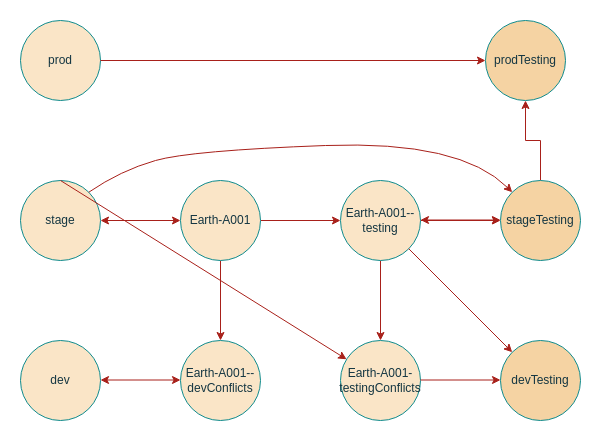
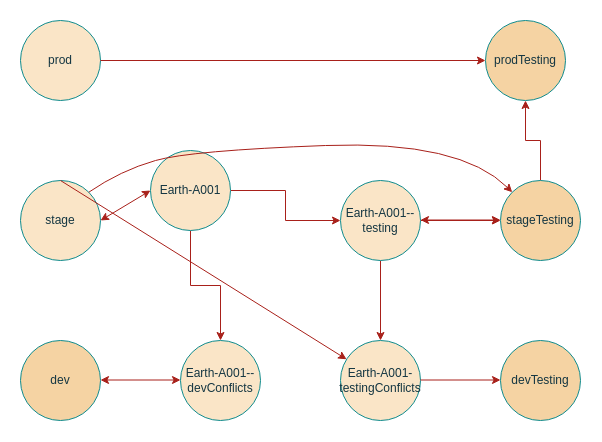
(221, 221) -> (191, 191)
(458, 298) -> none
(61, 381) -> (61, 381)
